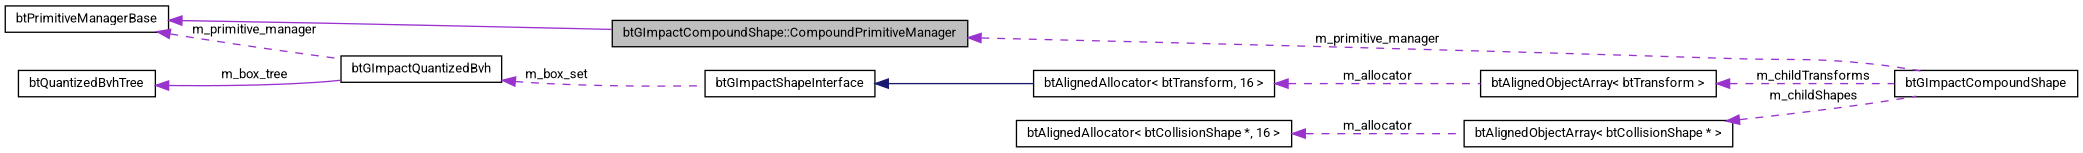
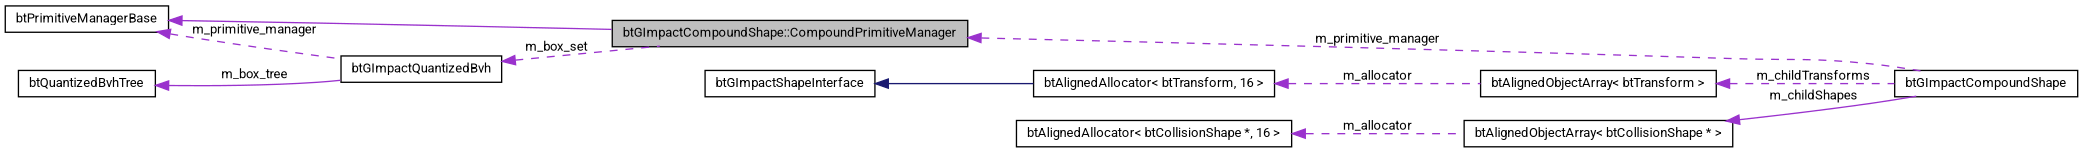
(610, 86) -> (588, 53)
(1828, 109) -> (1828, 109)
